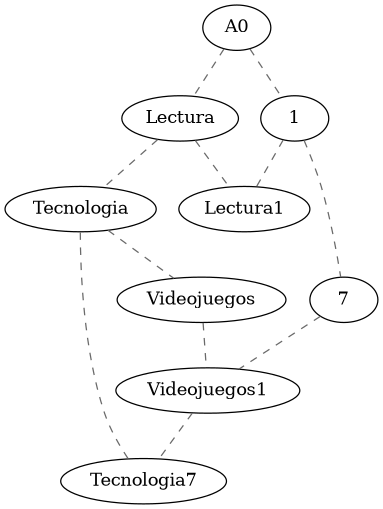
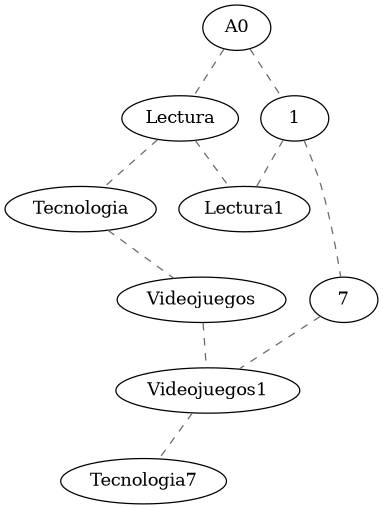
(89, 349) -> none
